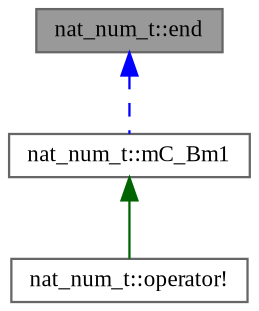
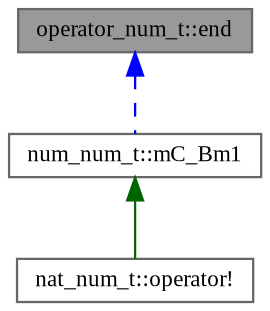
(129, 31) -> (135, 31)
(129, 156) -> (135, 156)
